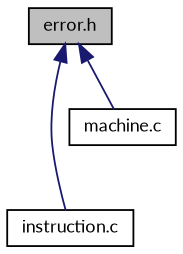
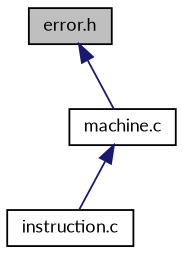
(52, 137) -> (92, 186)
